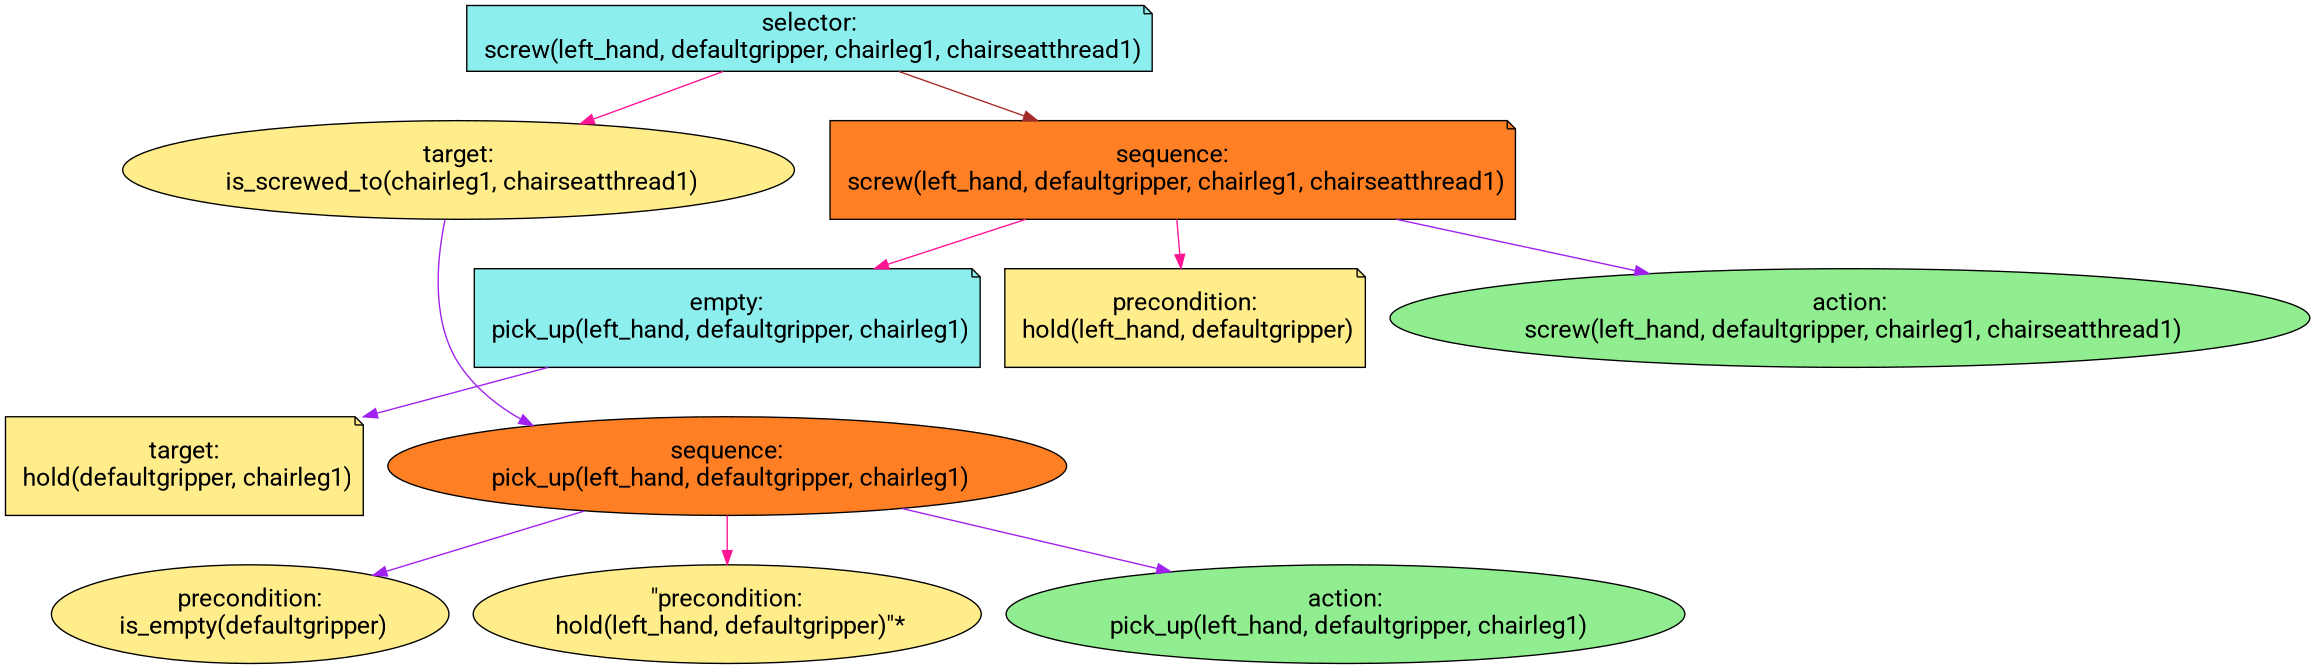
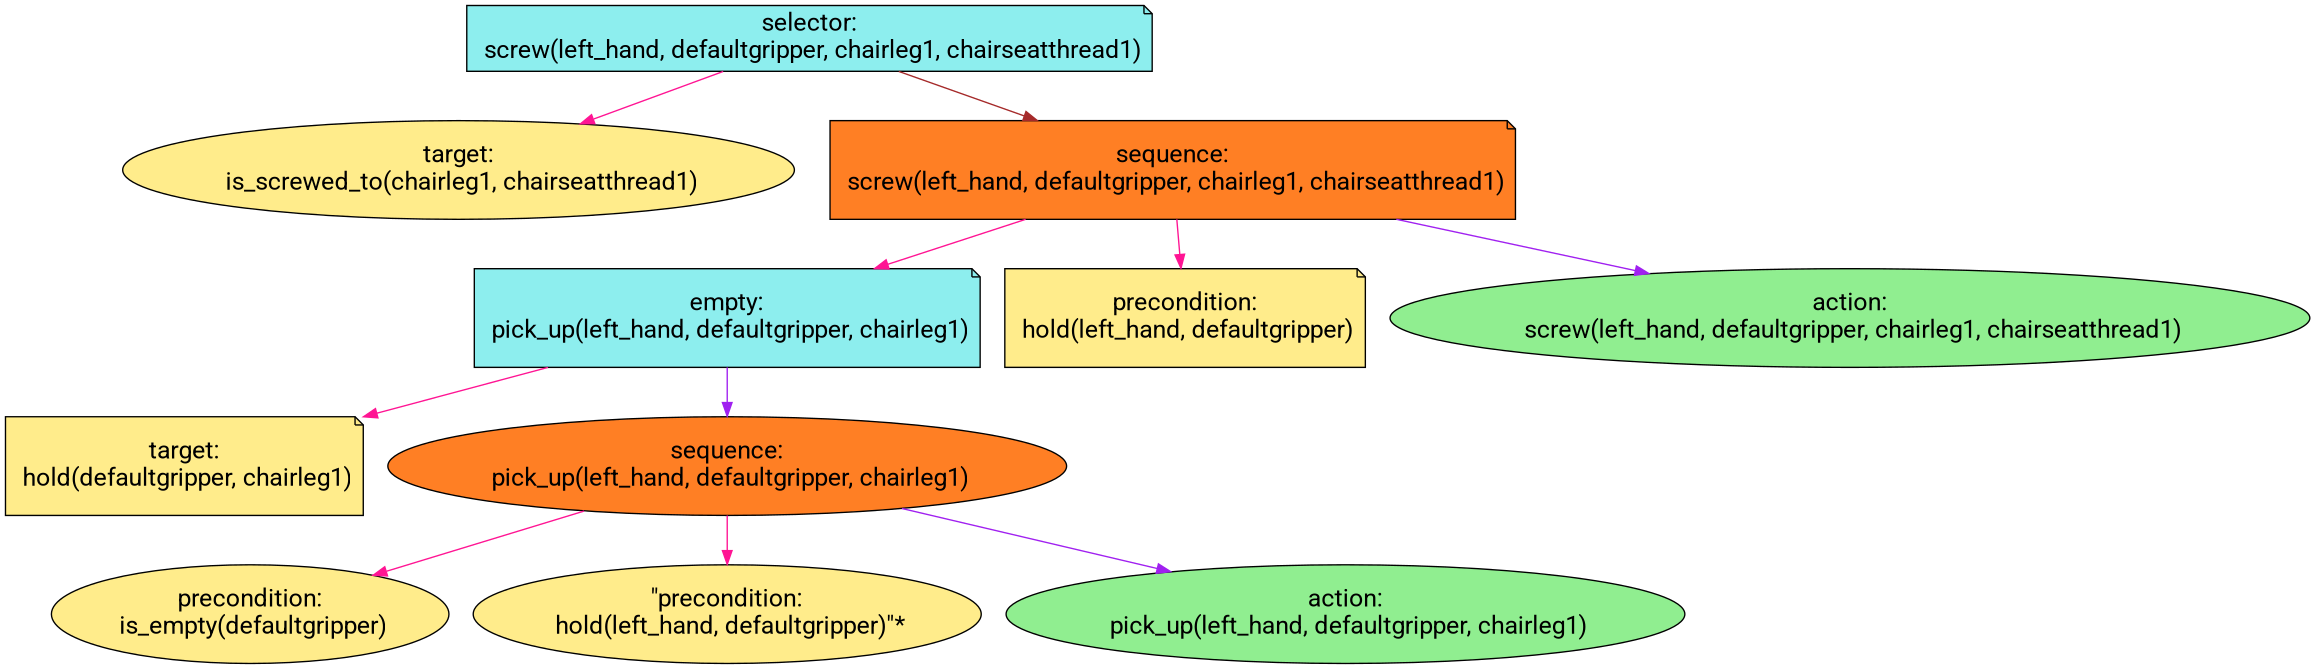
(445, 334) -> (727, 385)
(462, 390) -> (462, 390)
(485, 541) -> (485, 541)
